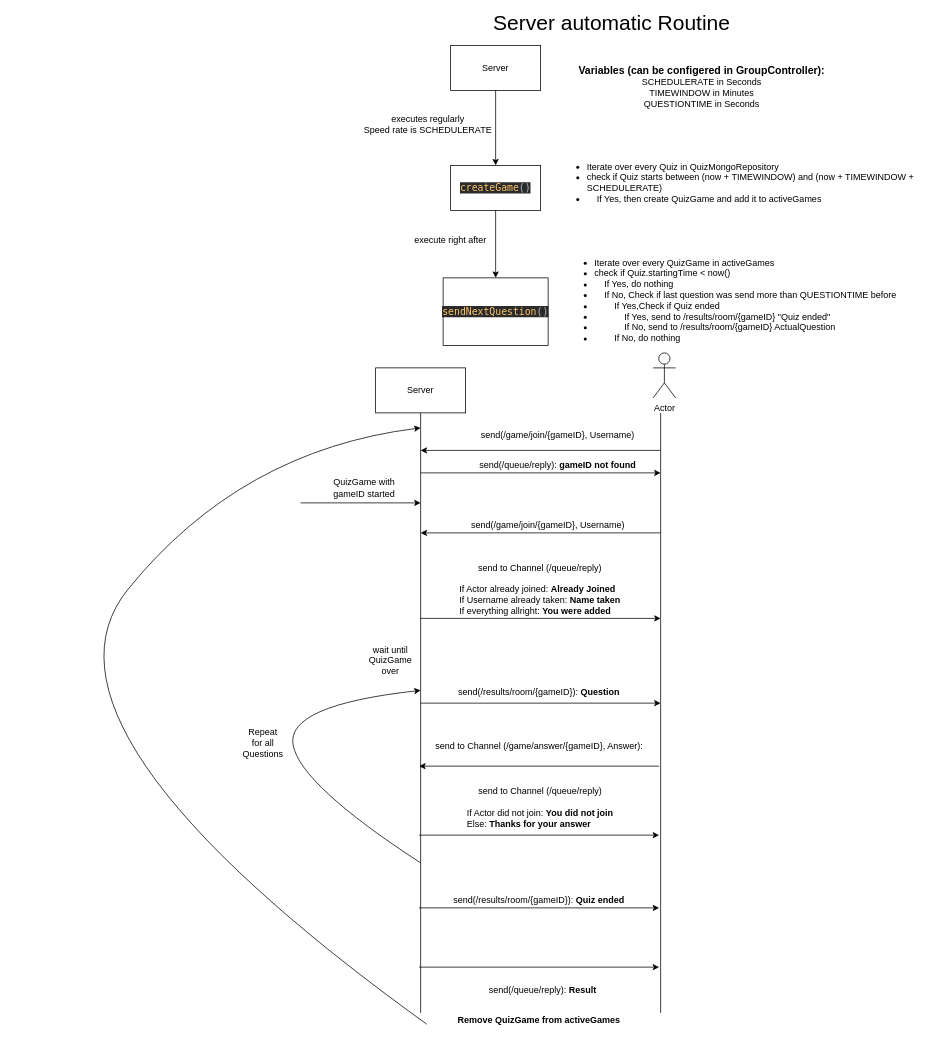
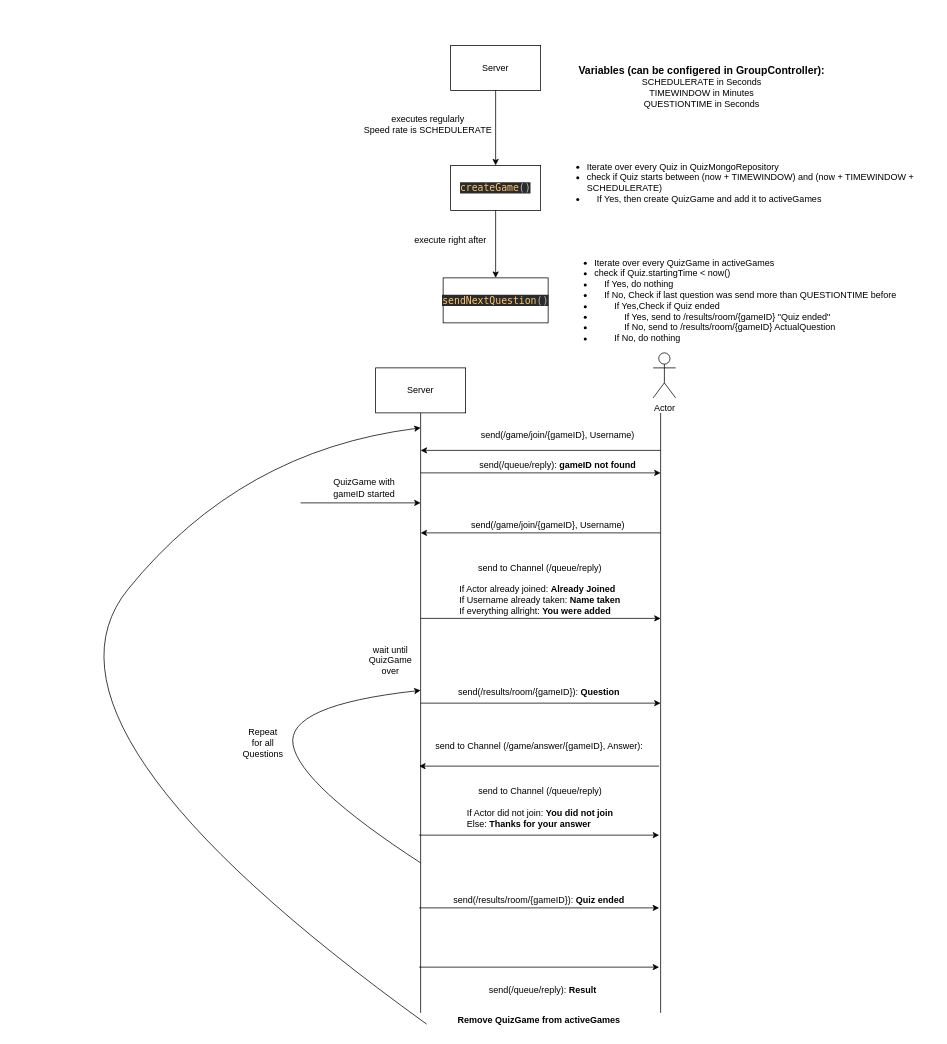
(612, 23) -> none
(495, 312) -> (495, 300)
